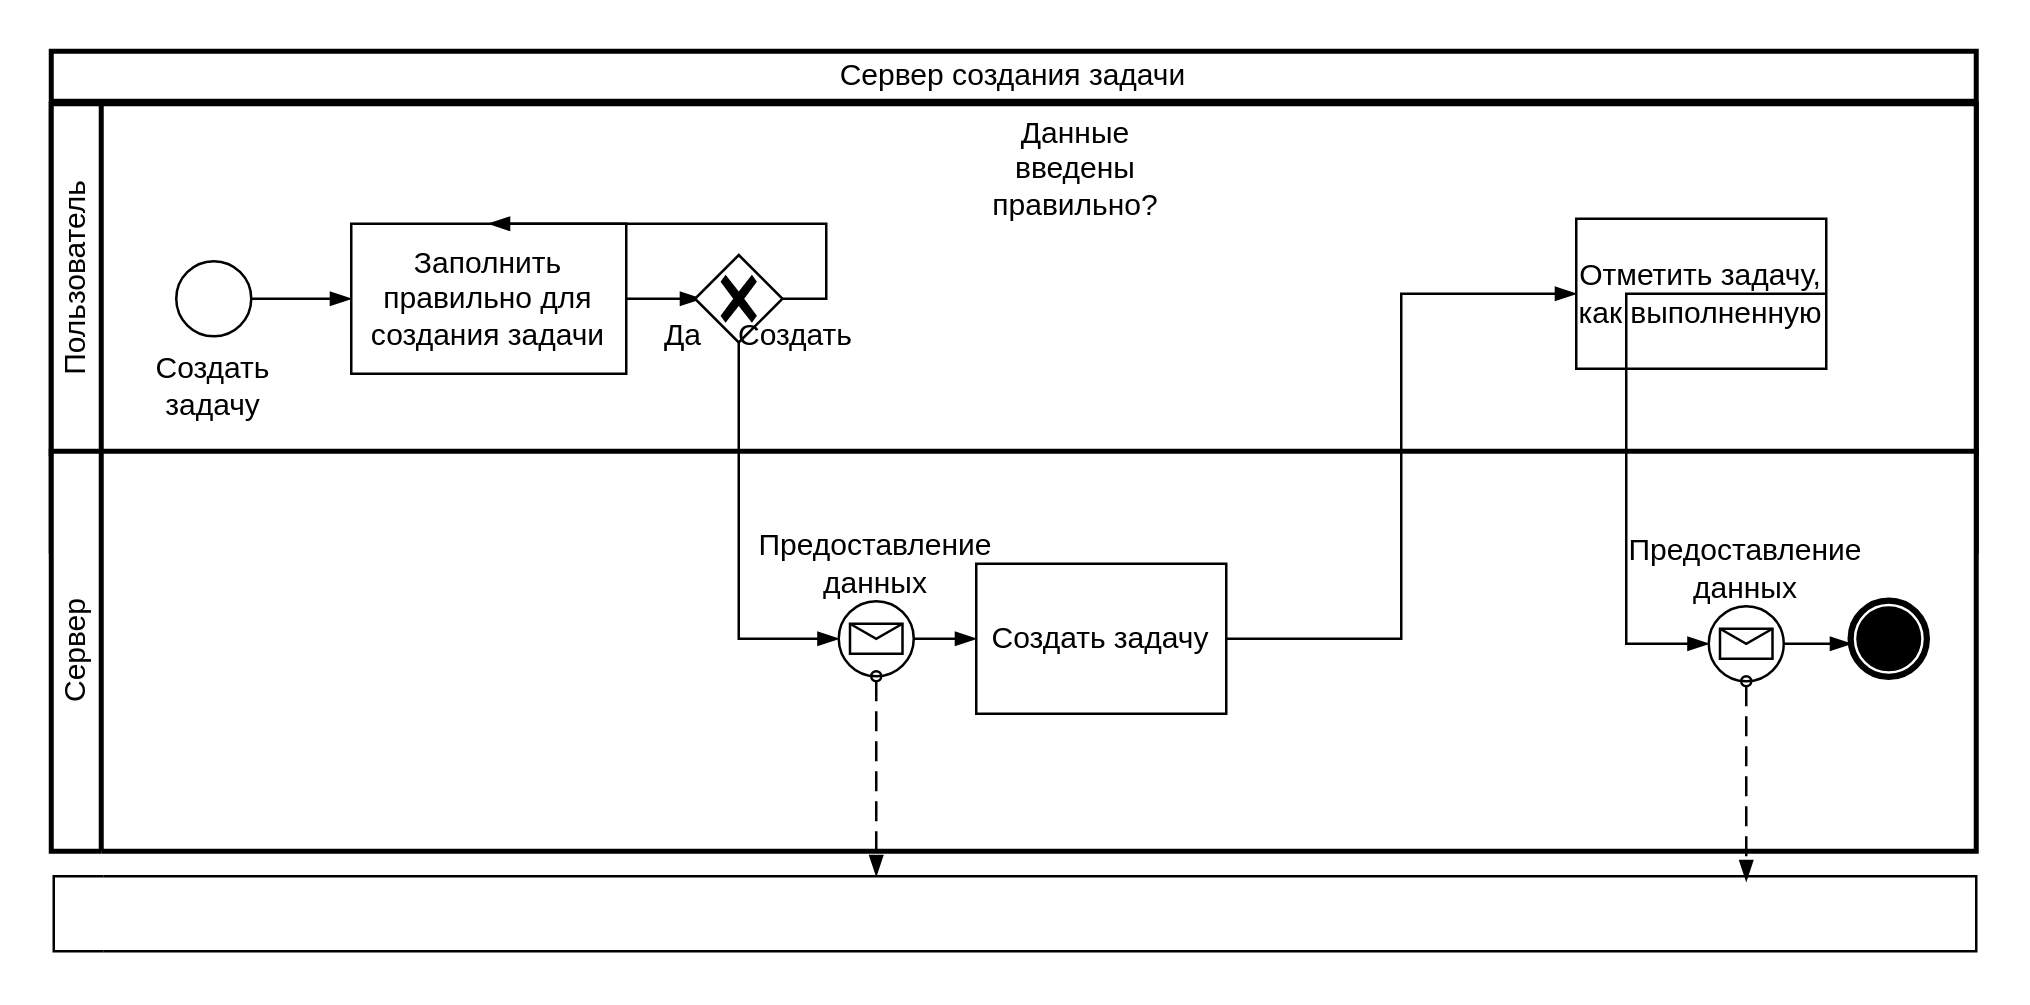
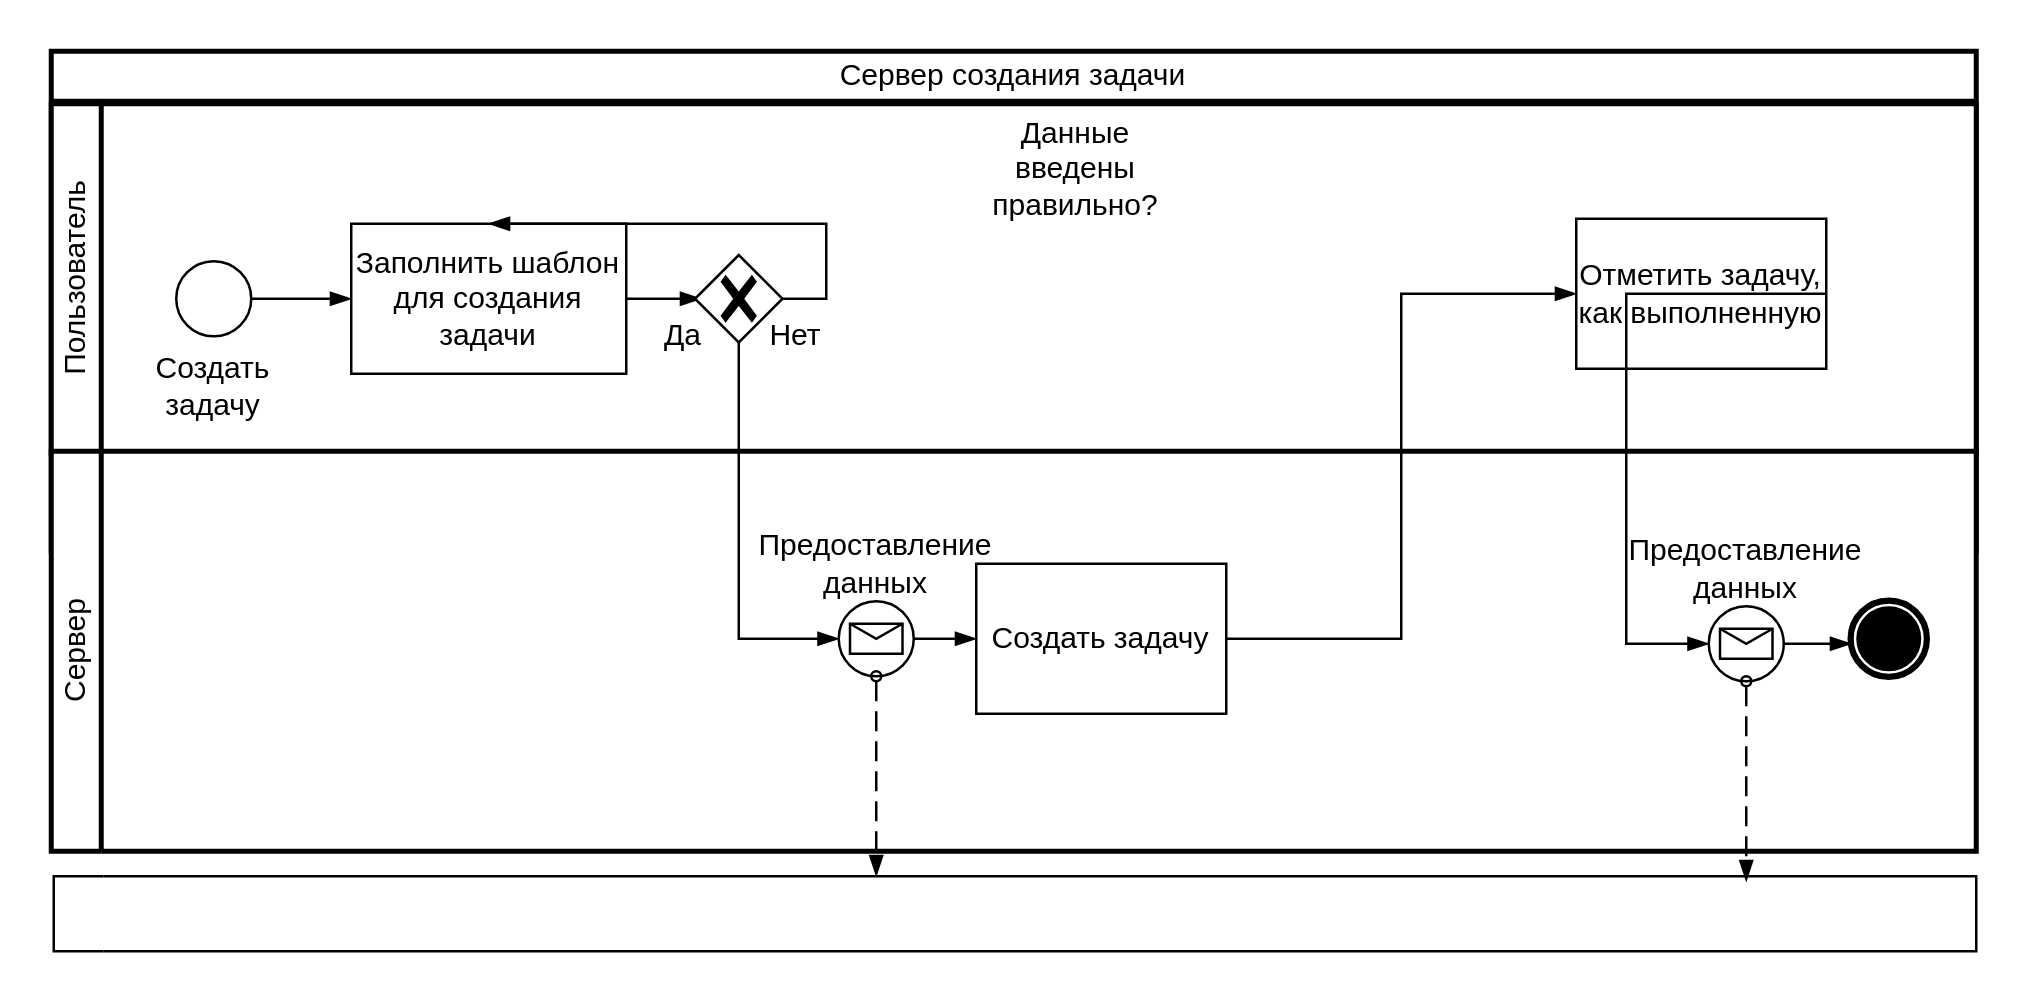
(489, 299) -> (489, 299)
(796, 336) -> (796, 336)
